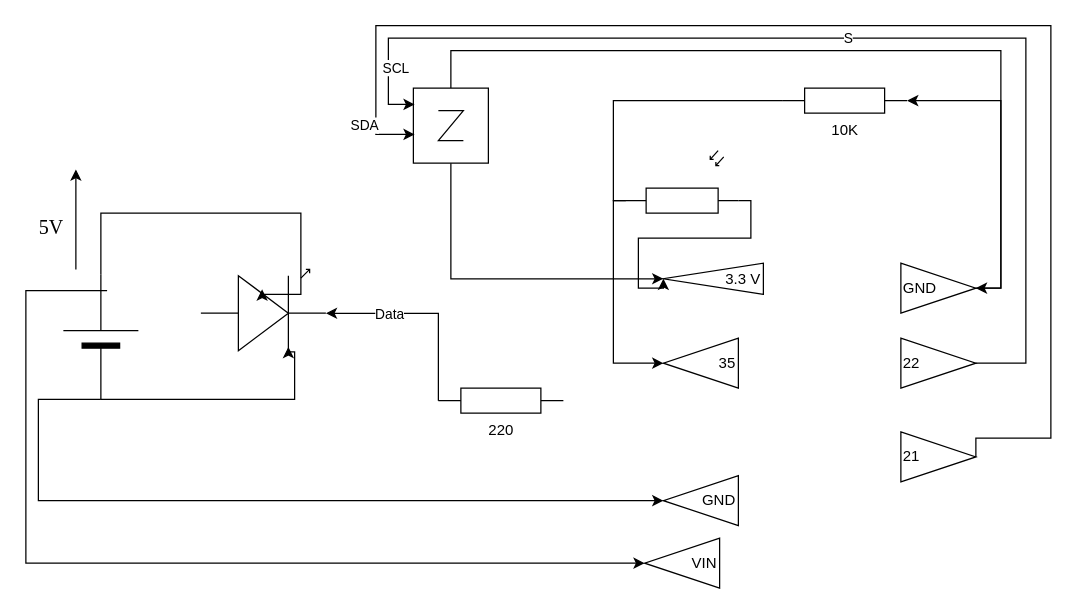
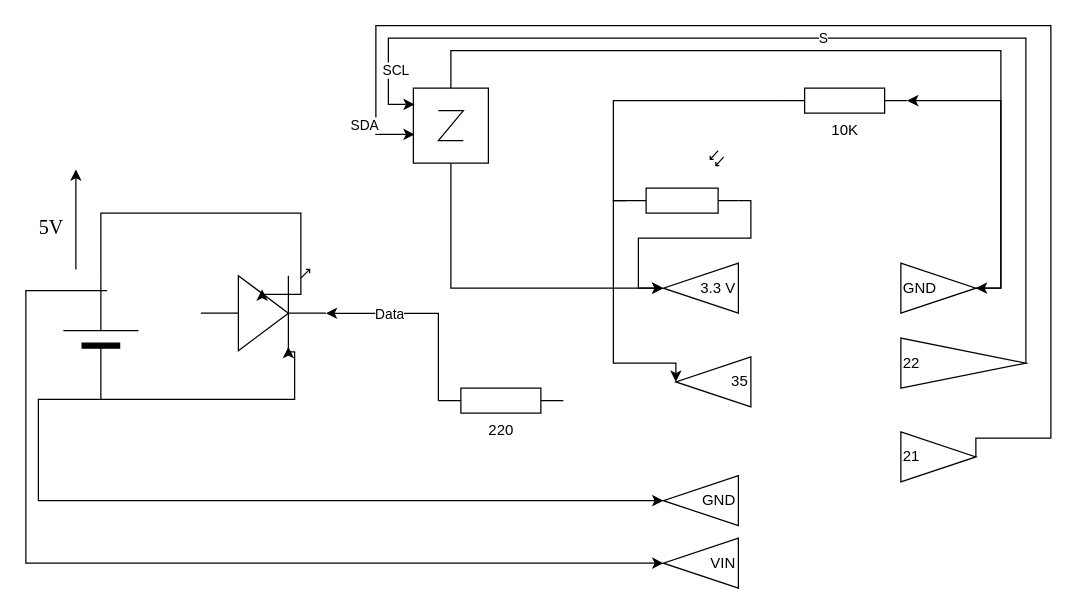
(713, 279) -> (701, 288)
(701, 363) -> (713, 382)
(938, 363) -> (963, 363)
(682, 563) -> (701, 563)
